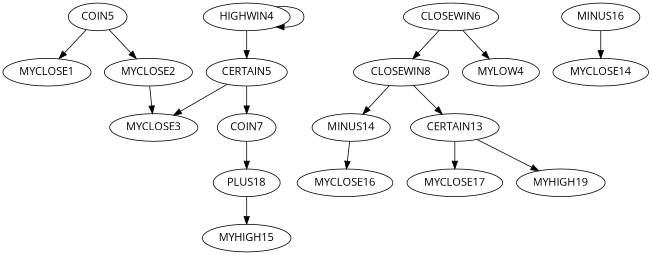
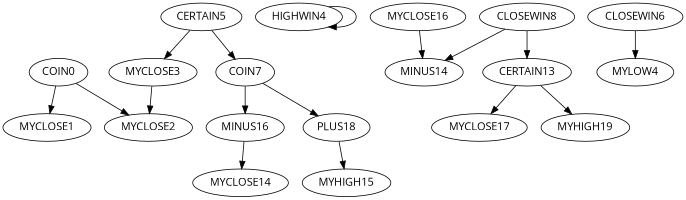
(98, 17) -> (59, 72)
(247, 41) -> none
(429, 42) -> none
(151, 96) -> (151, 96)
none -> (245, 96)
(349, 151) -> (421, 41)
